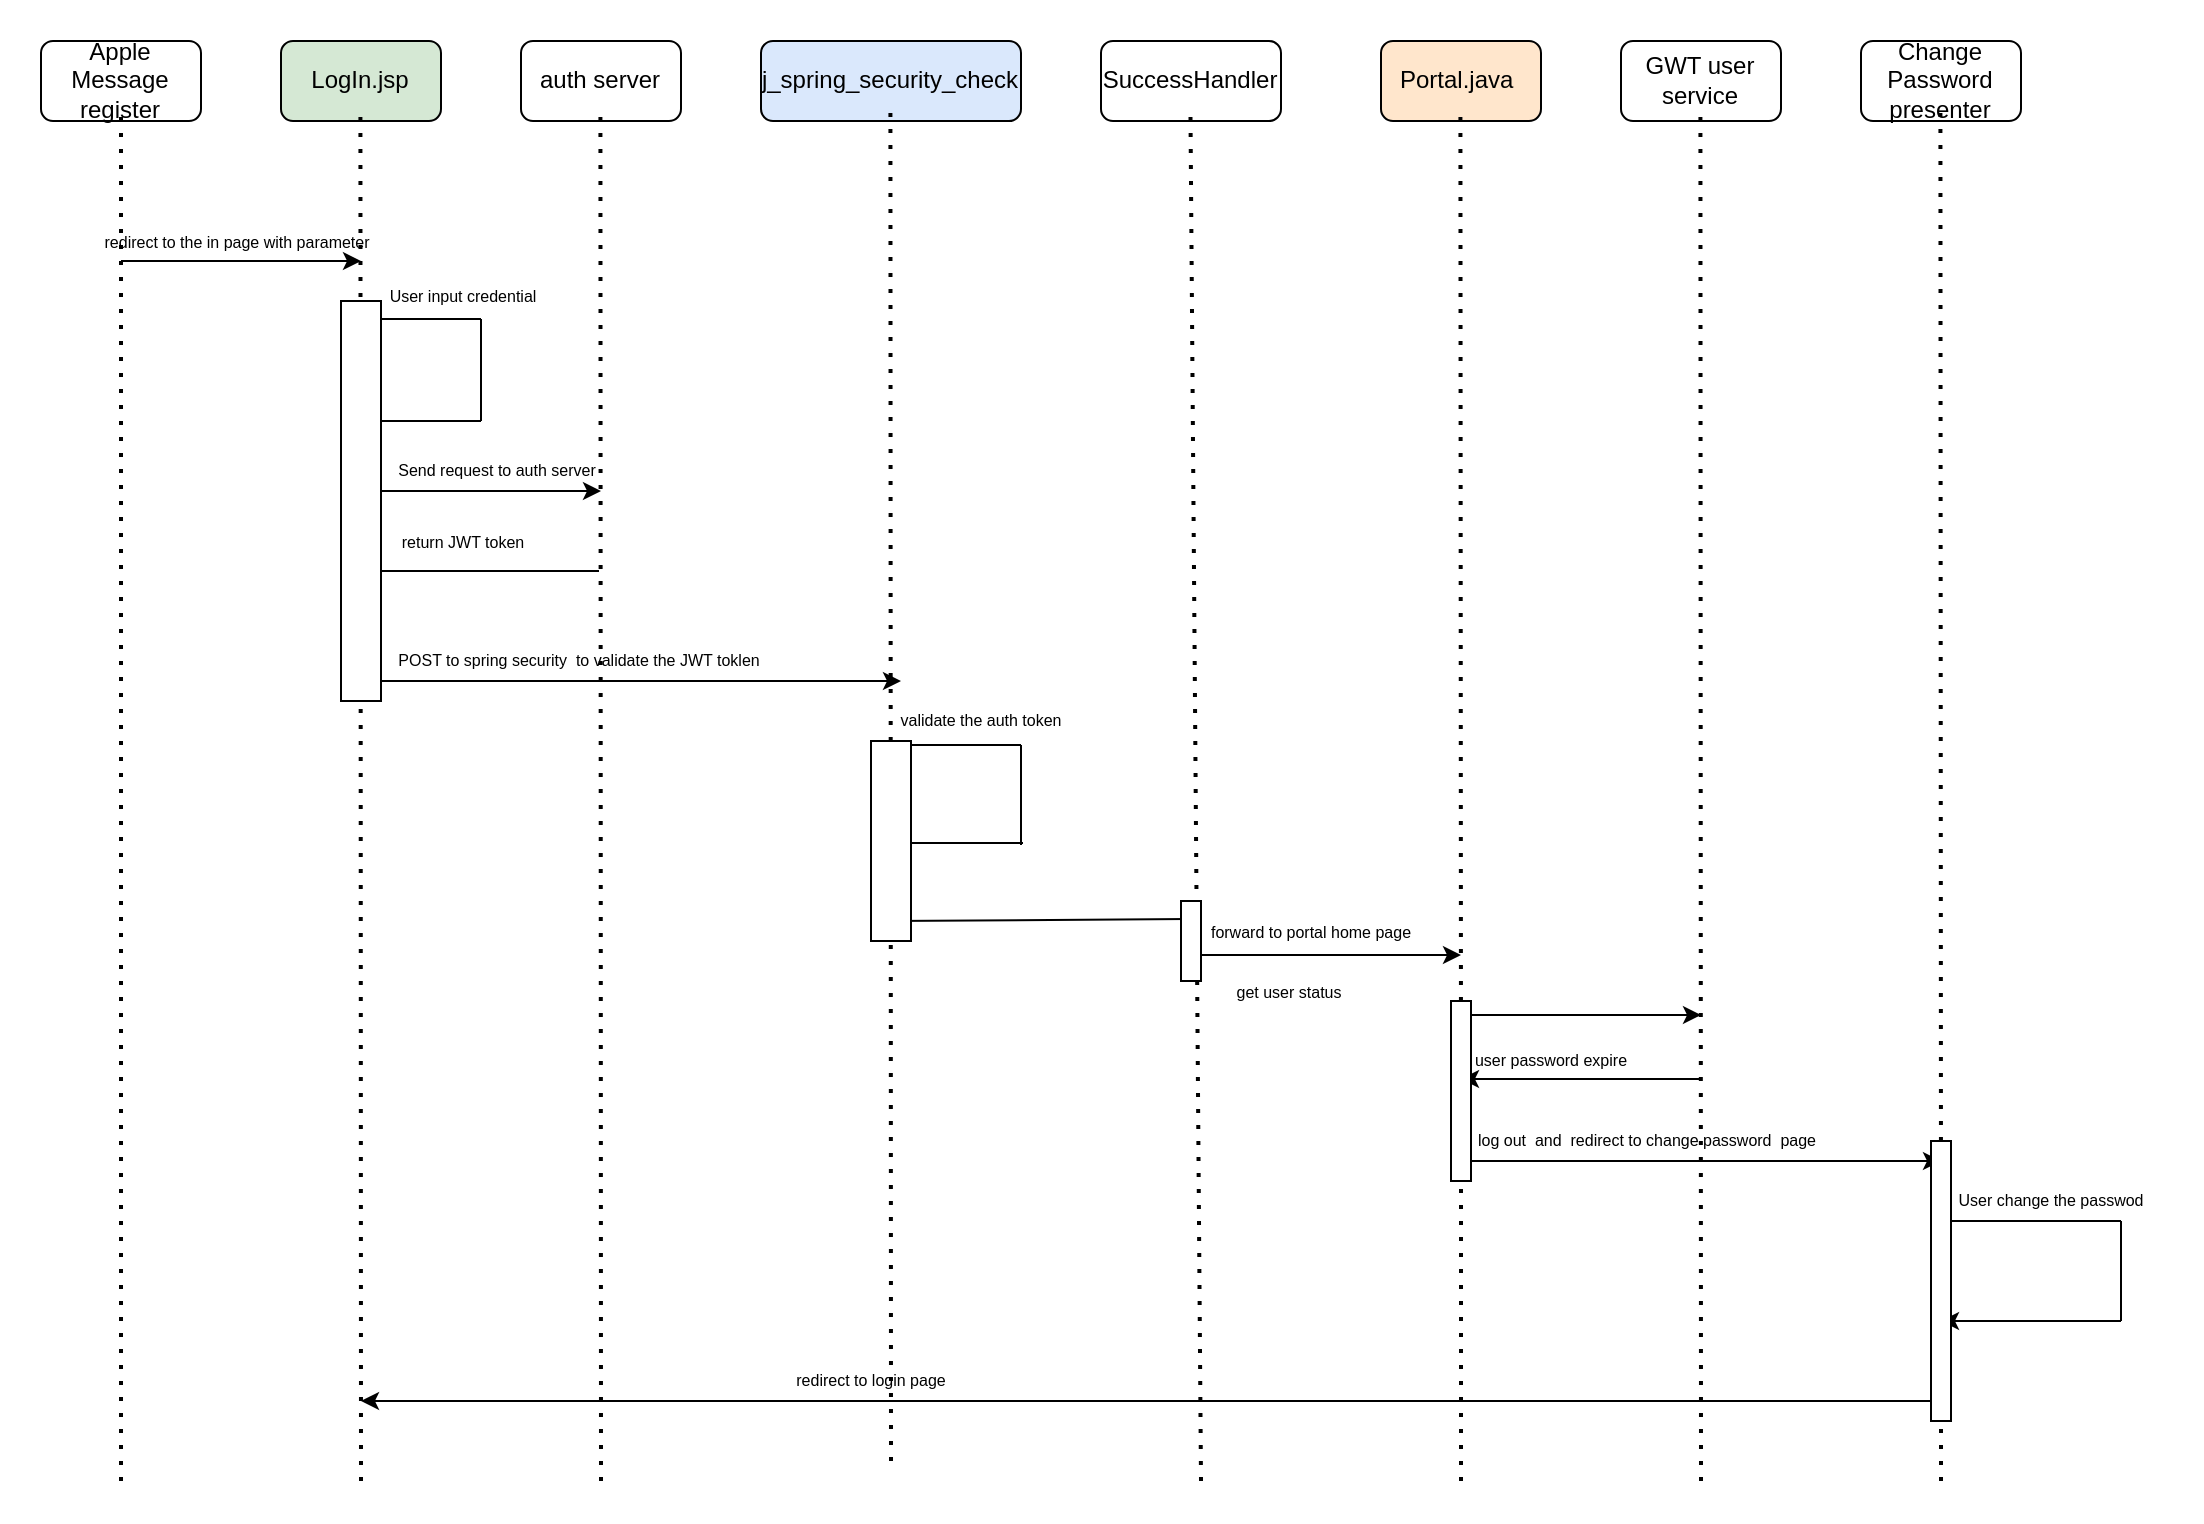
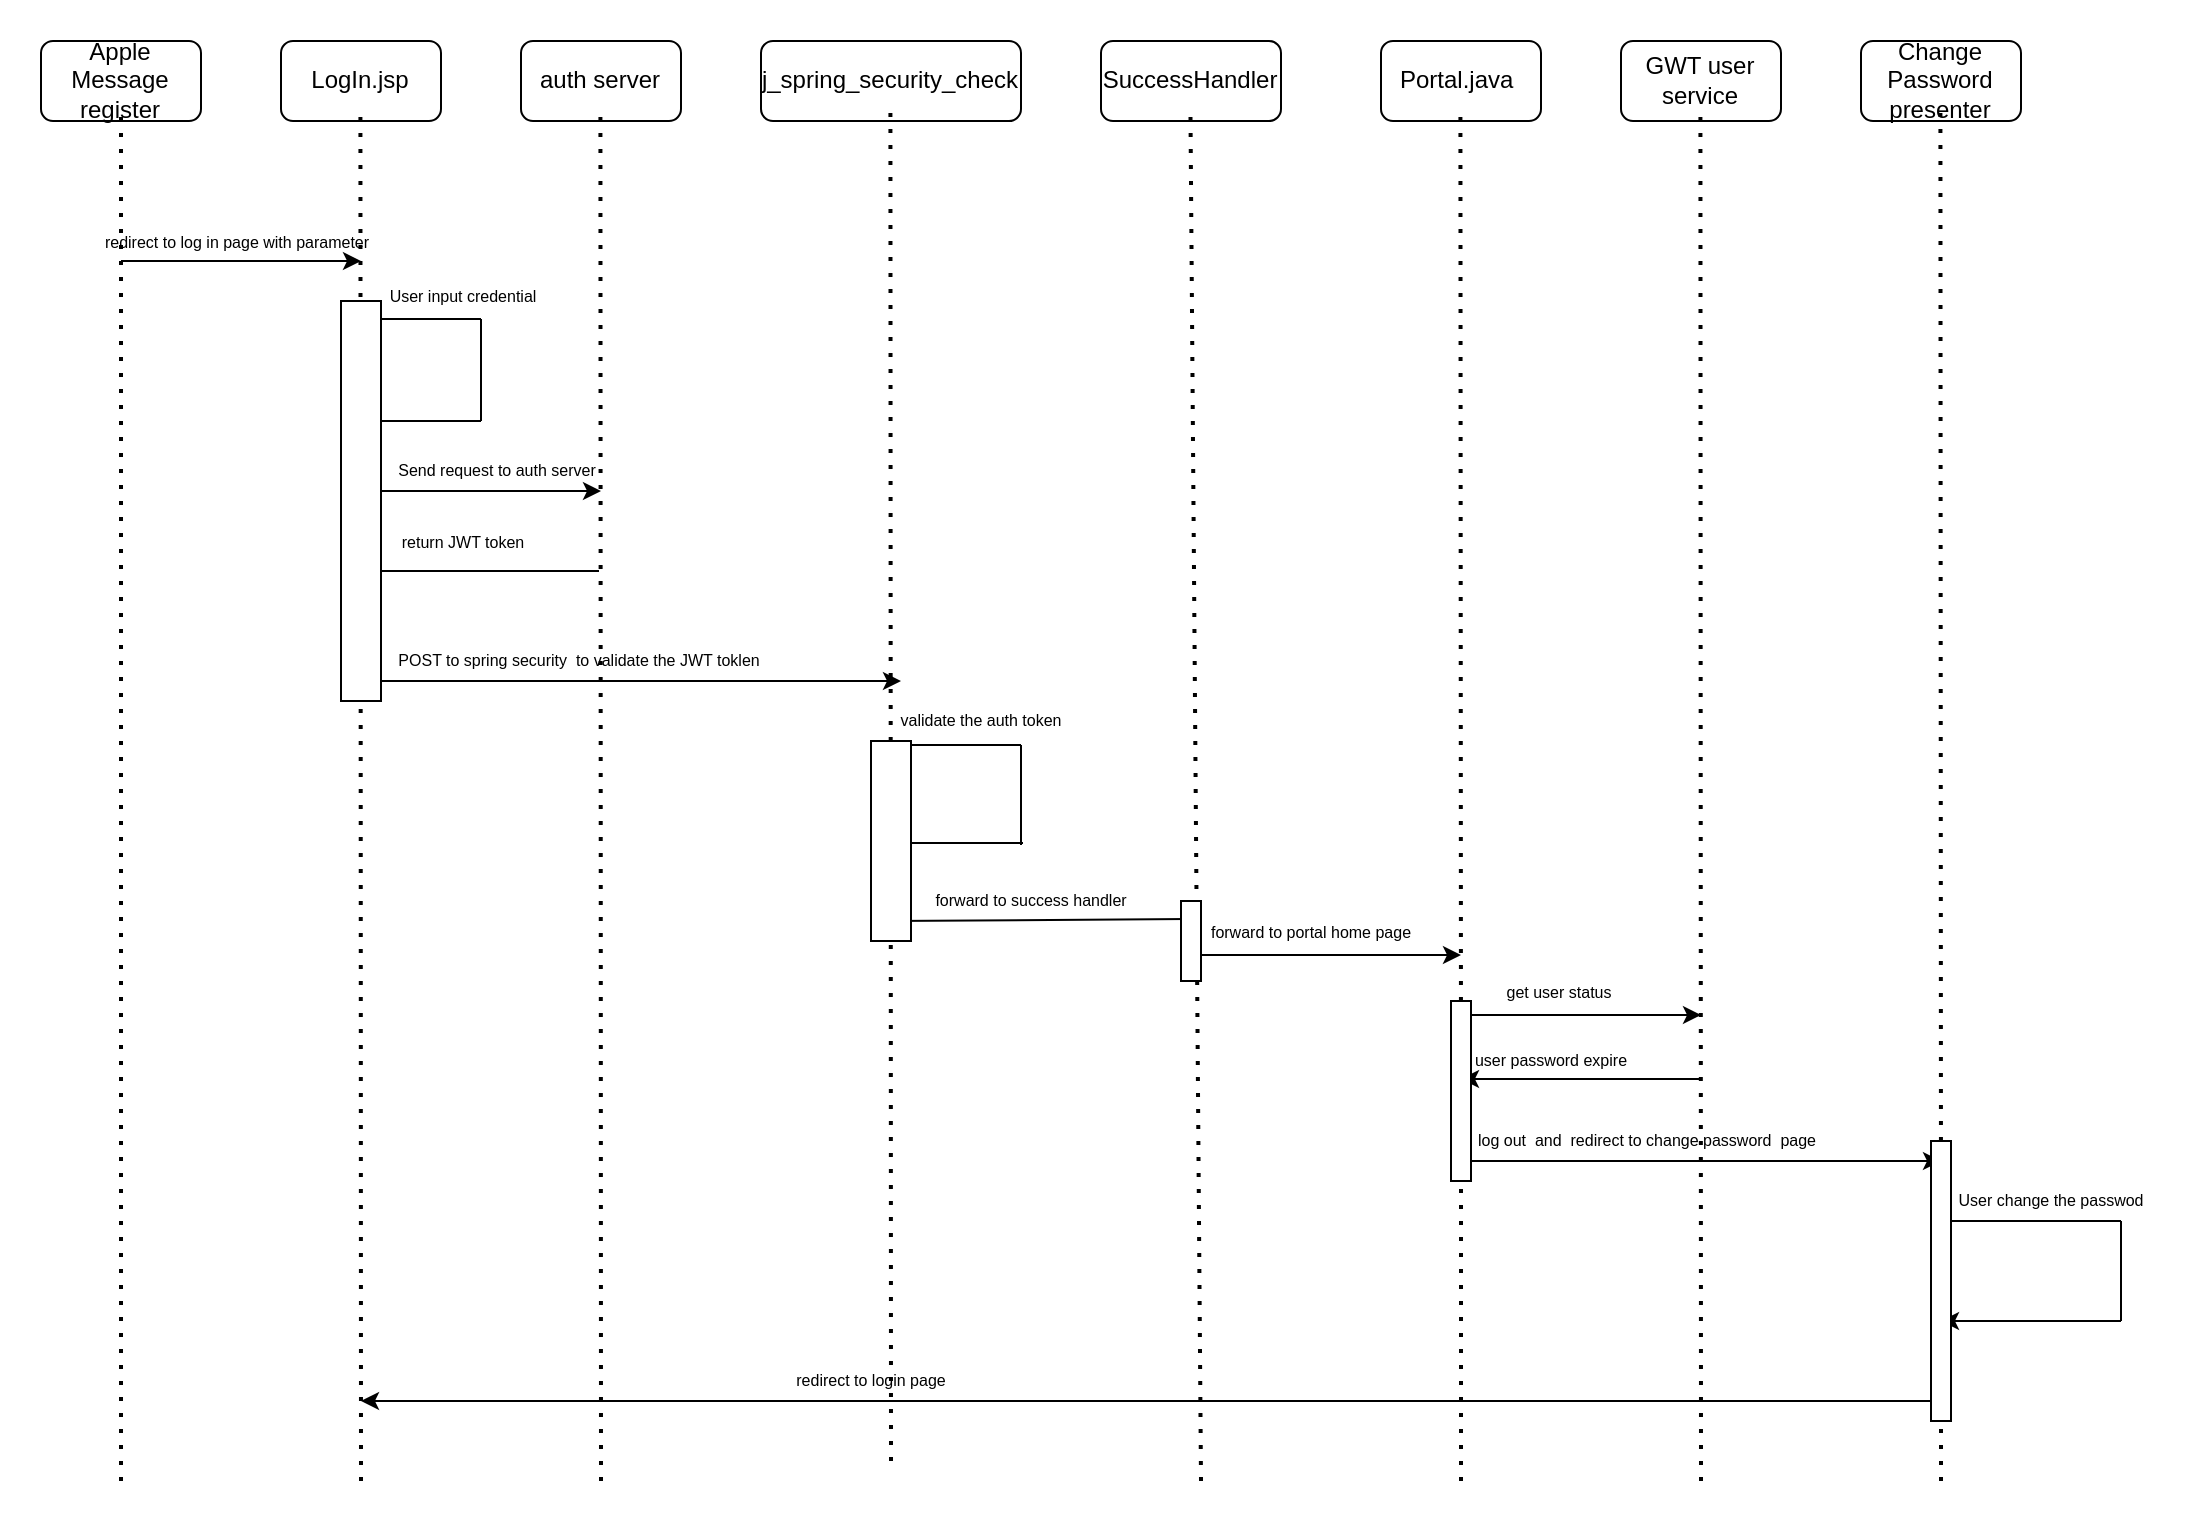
(361, 81) -> (361, 81)
(891, 81) -> (891, 81)
(1461, 81) -> (1461, 81)
(238, 241) -> (238, 241)
none -> (1031, 901)
(1289, 993) -> (1559, 993)
